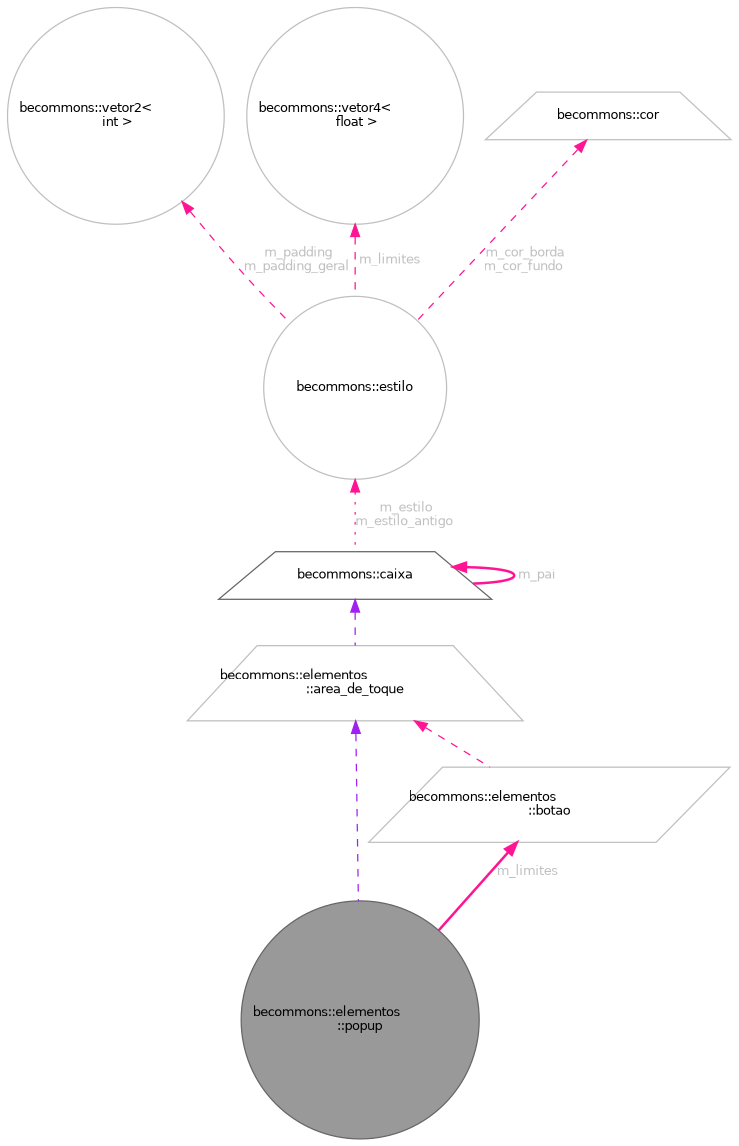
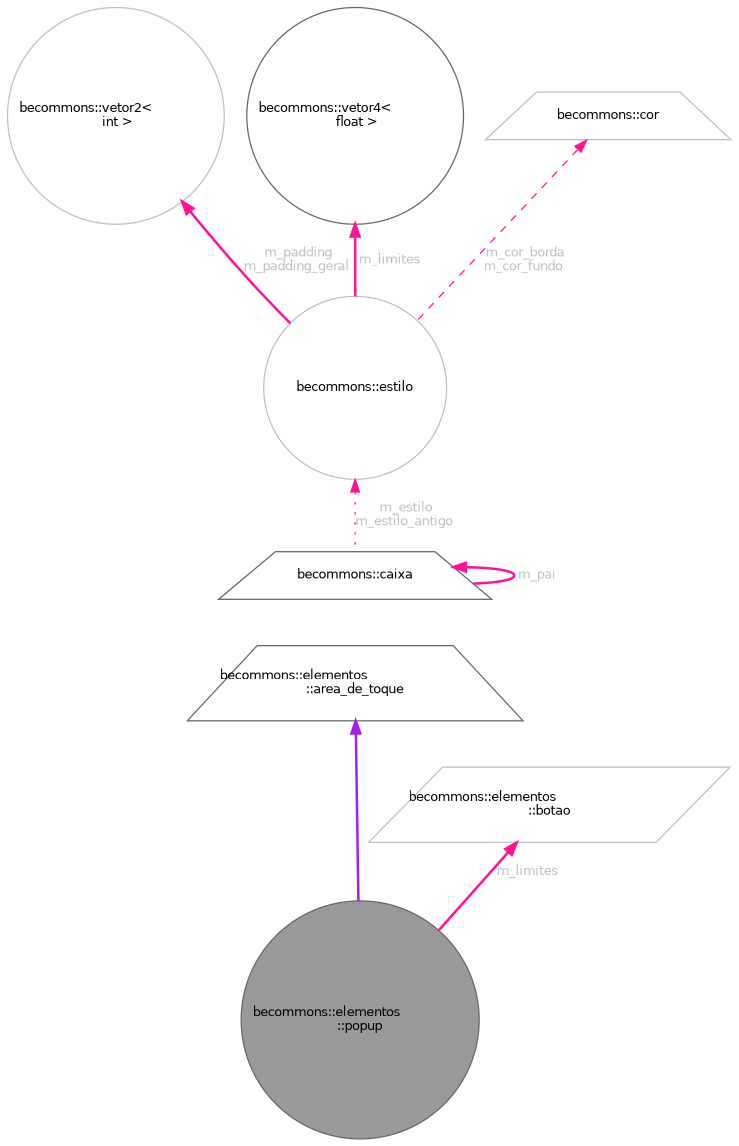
(355, 116) -> (355, 116)
(355, 267) -> (355, 267)
(239, 269) -> (239, 269)
(355, 629) -> none
(355, 683) -> (355, 683)
(458, 747) -> none
(357, 817) -> (357, 817)
